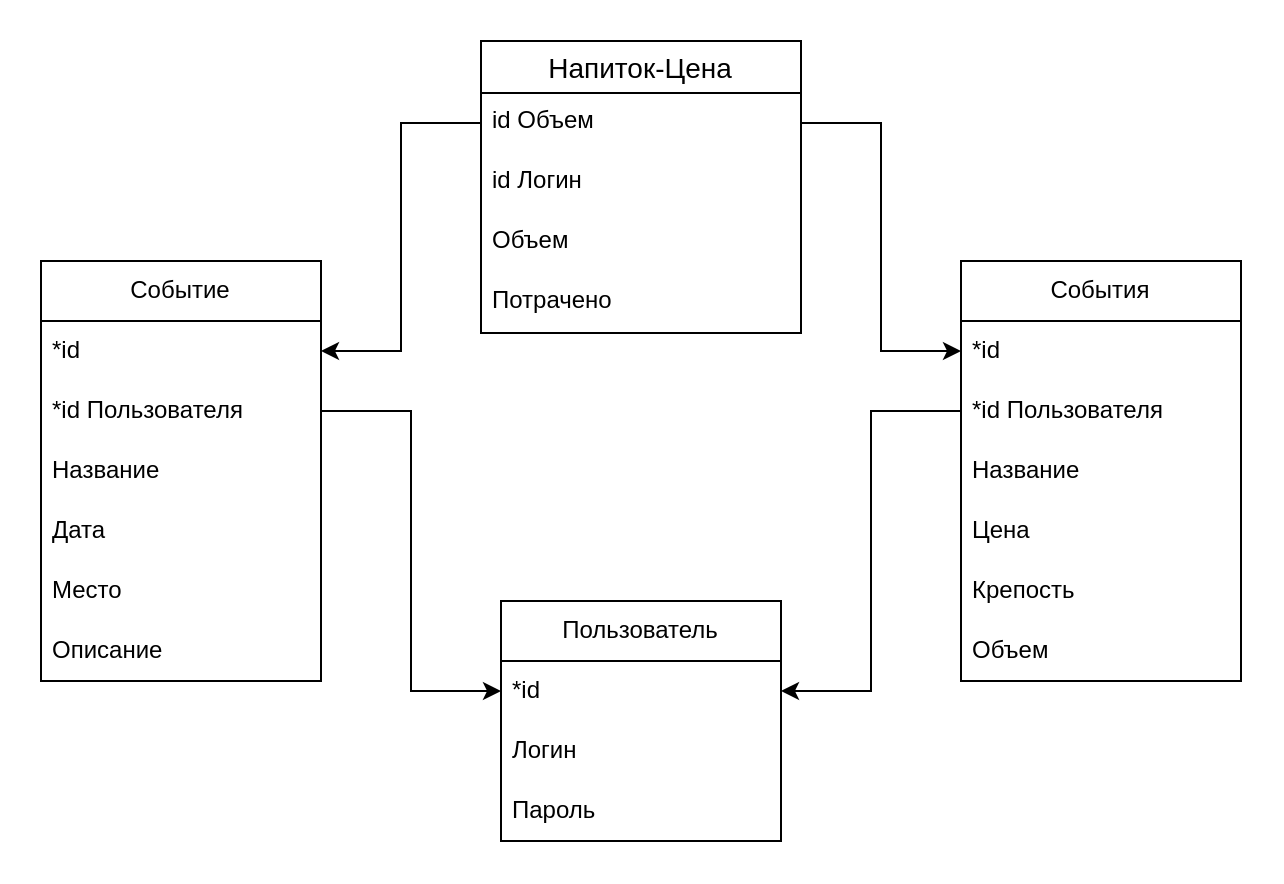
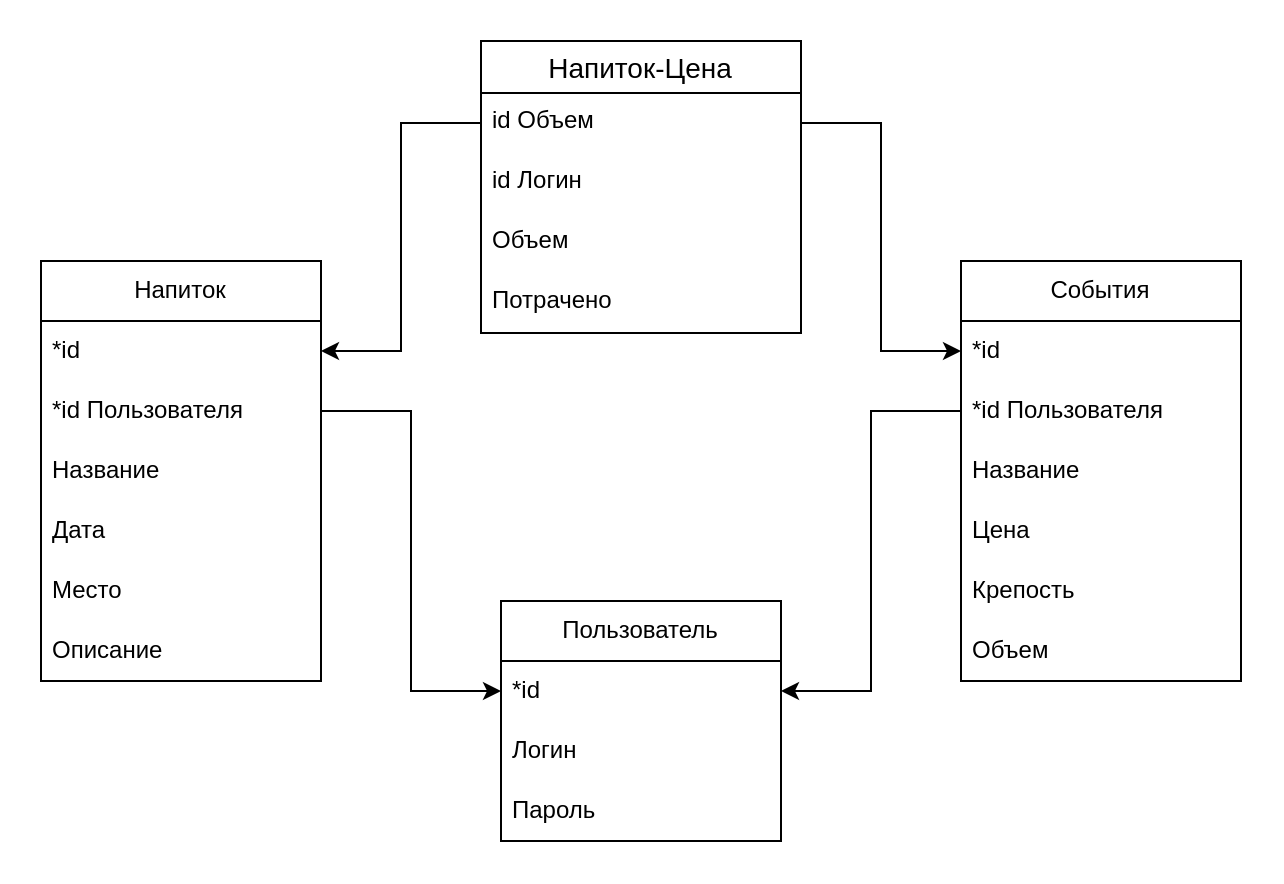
(181, 291) -> (181, 291)
